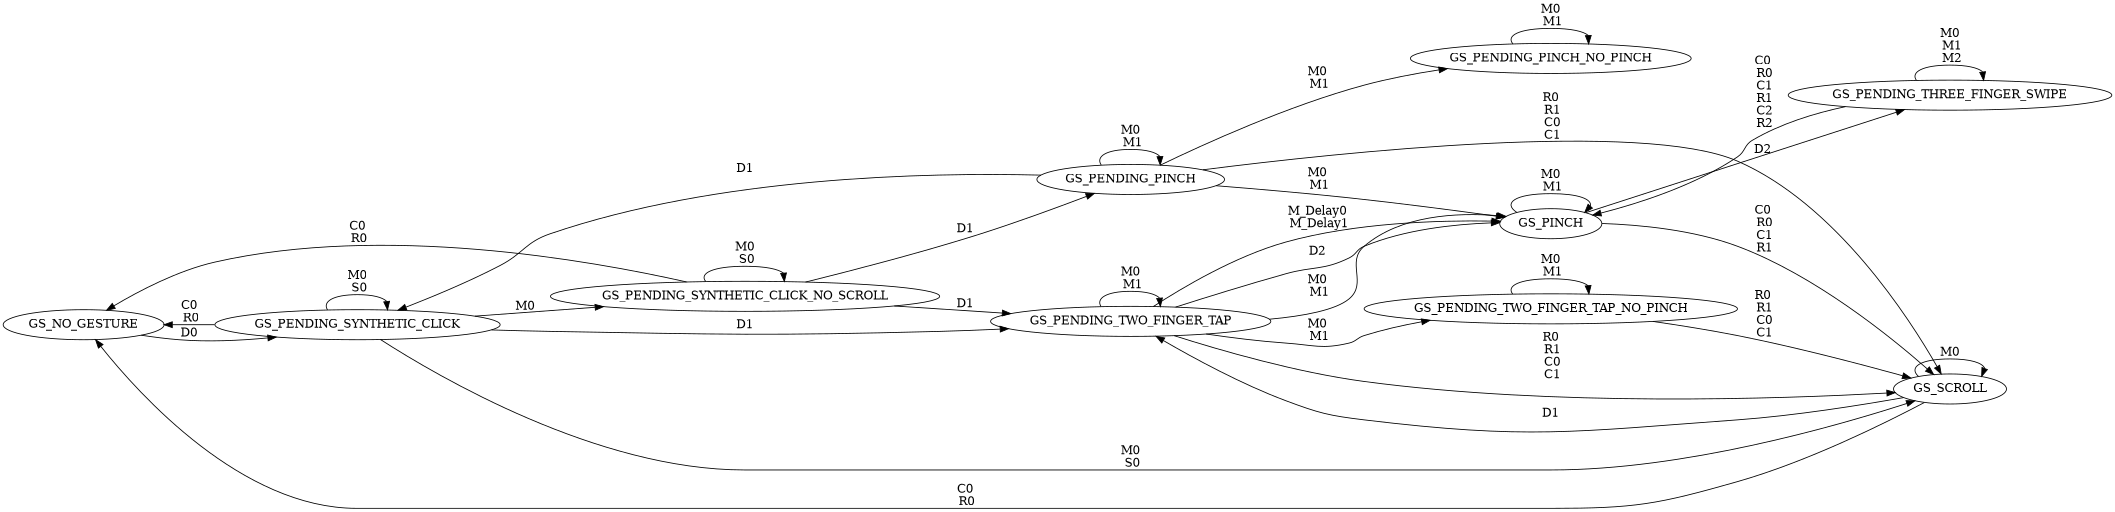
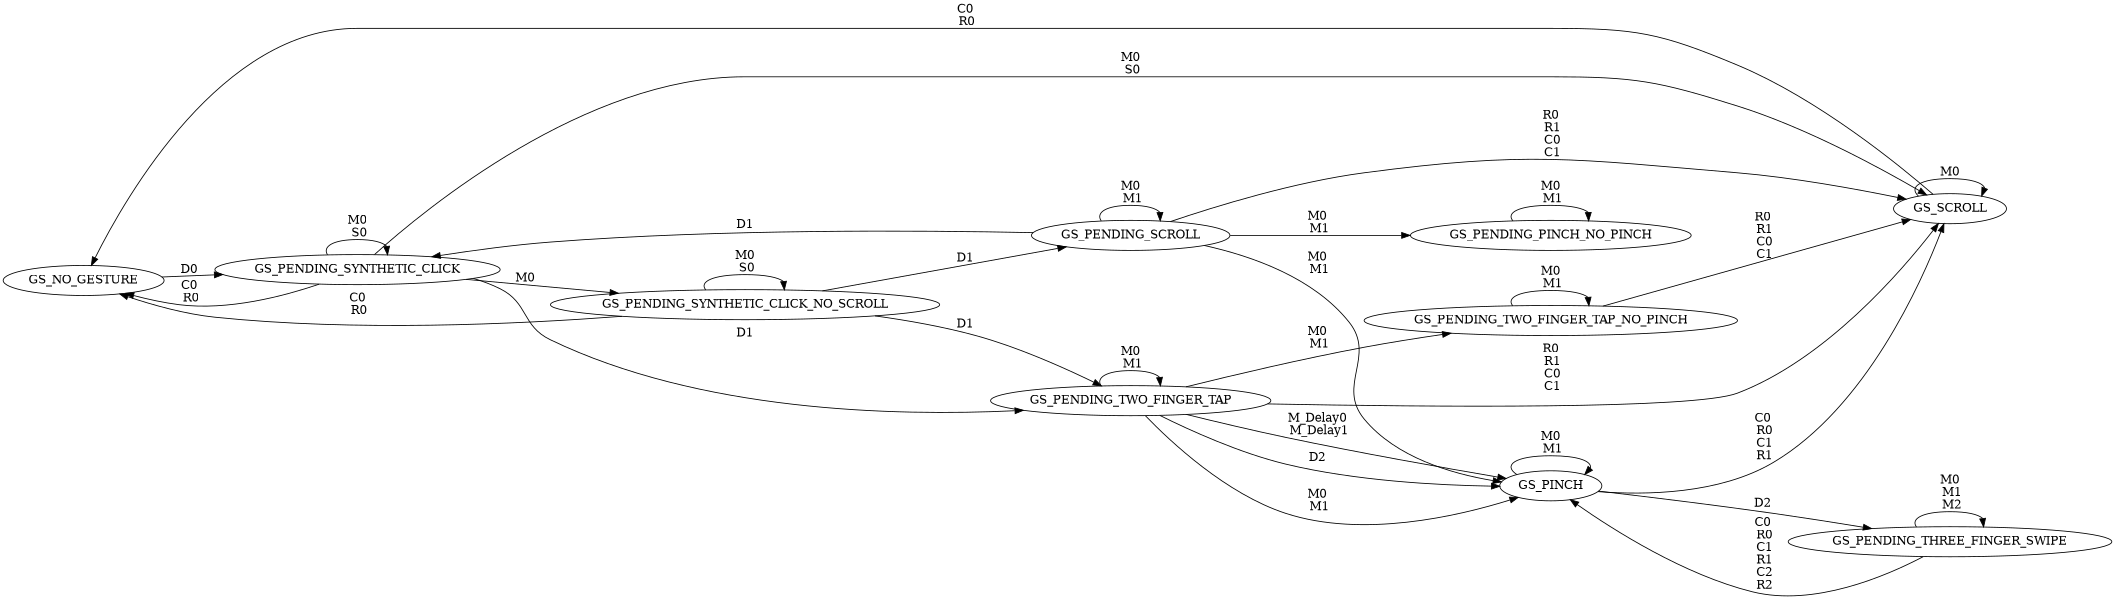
(1131, 179) -> (1131, 235)
(1526, 432) -> none
